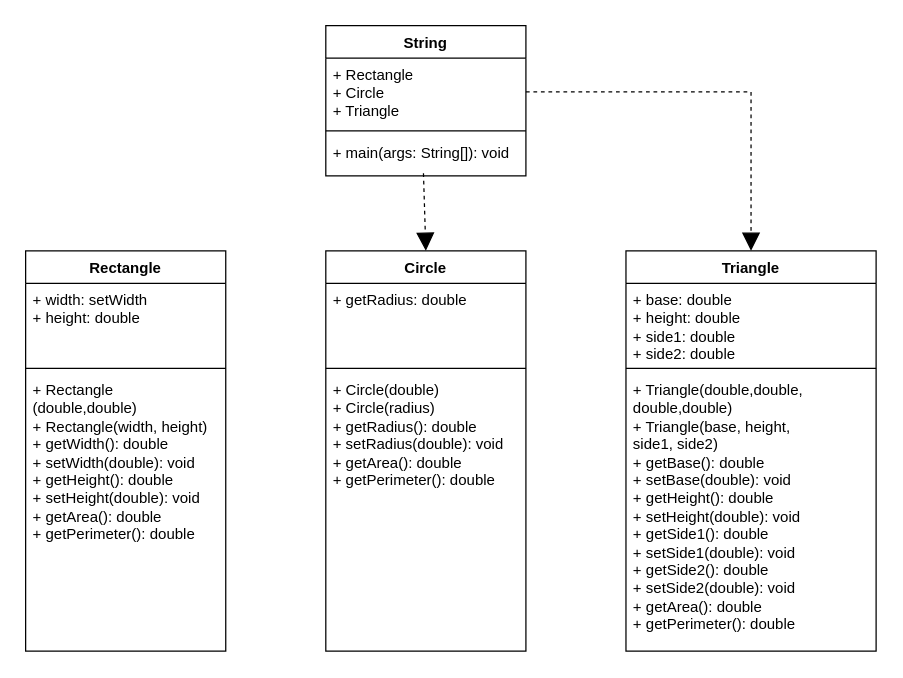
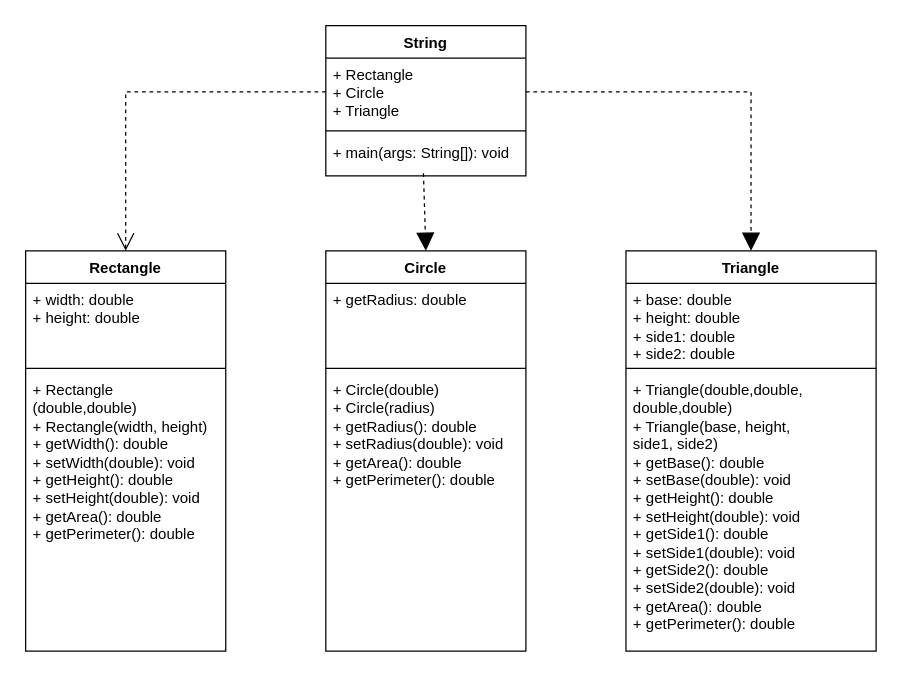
none -> (147, 92)
(95, 310) -> (91, 310)
